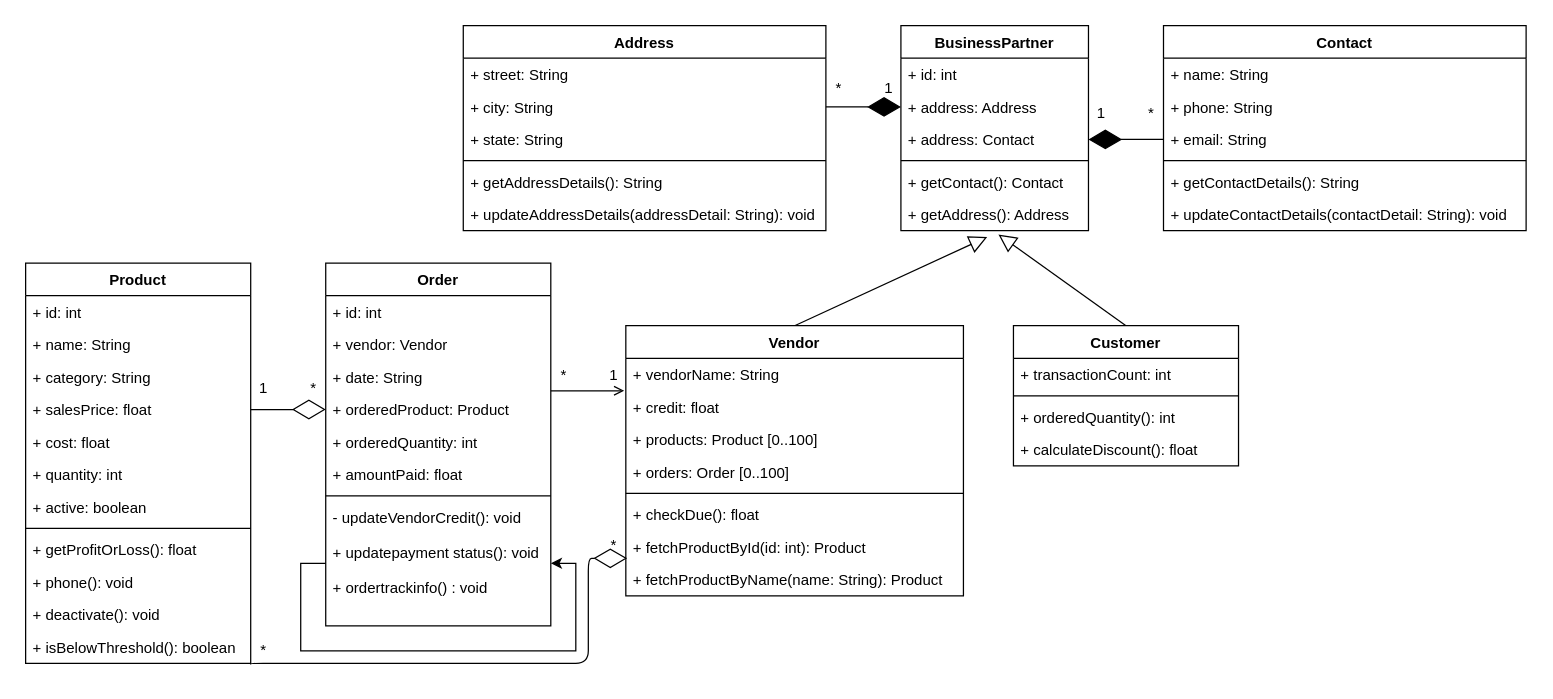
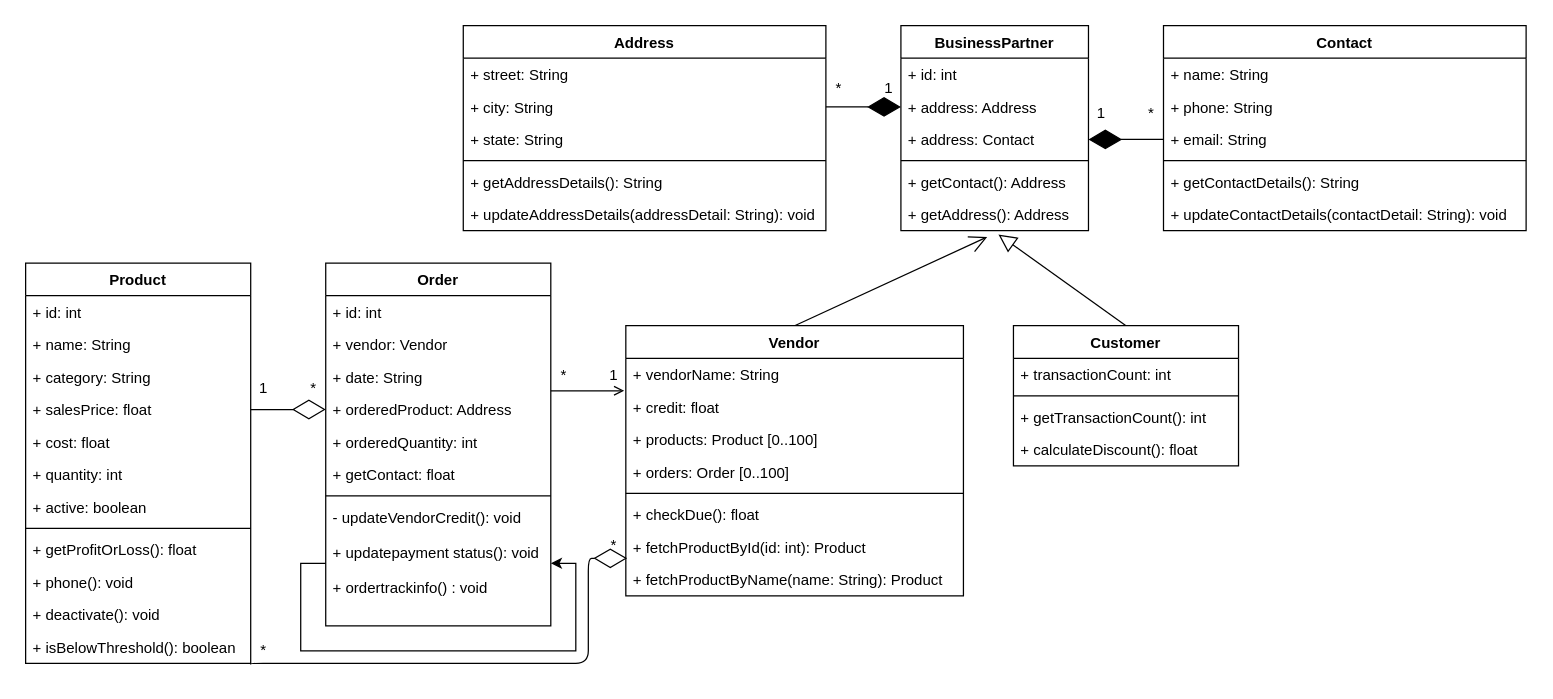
(998, 183) -> (998, 183)
(970, 245) -> (976, 242)
(432, 410) -> (432, 410)
(1111, 418) -> (1128, 418)
(403, 475) -> (405, 475)
